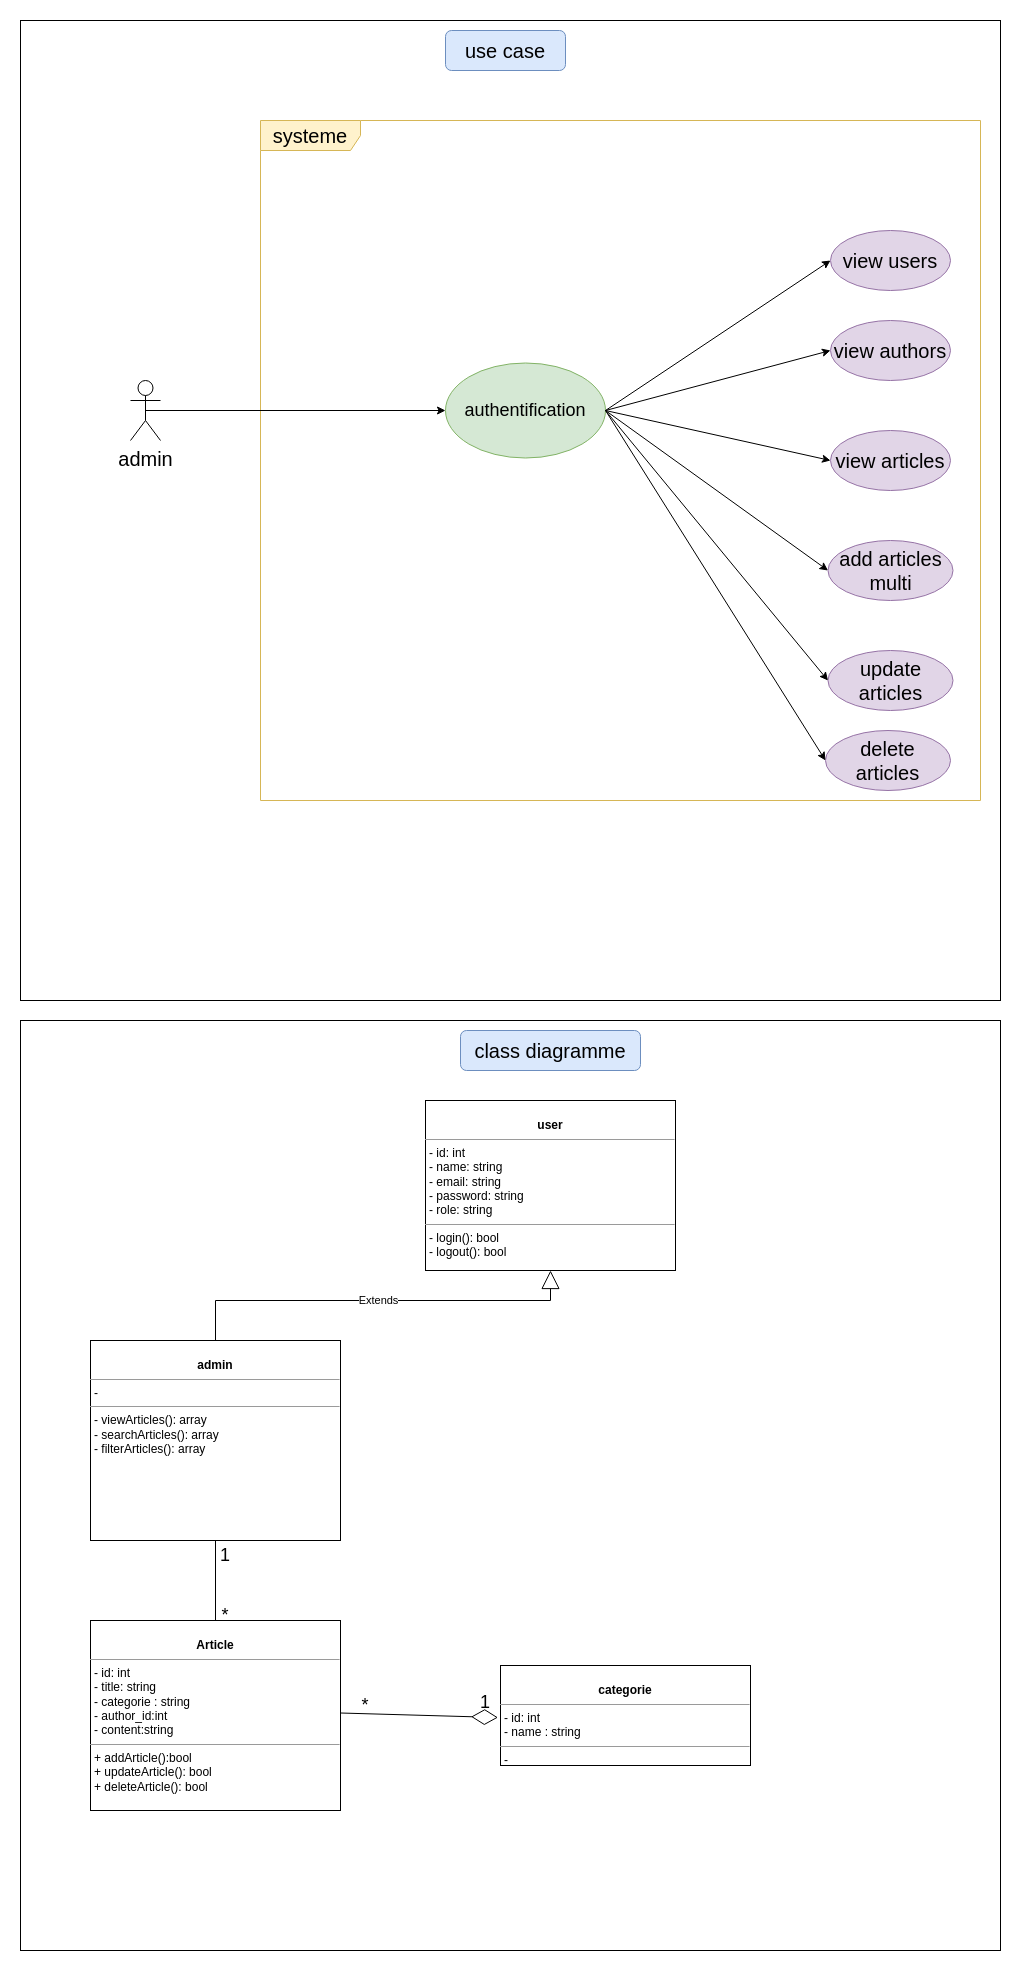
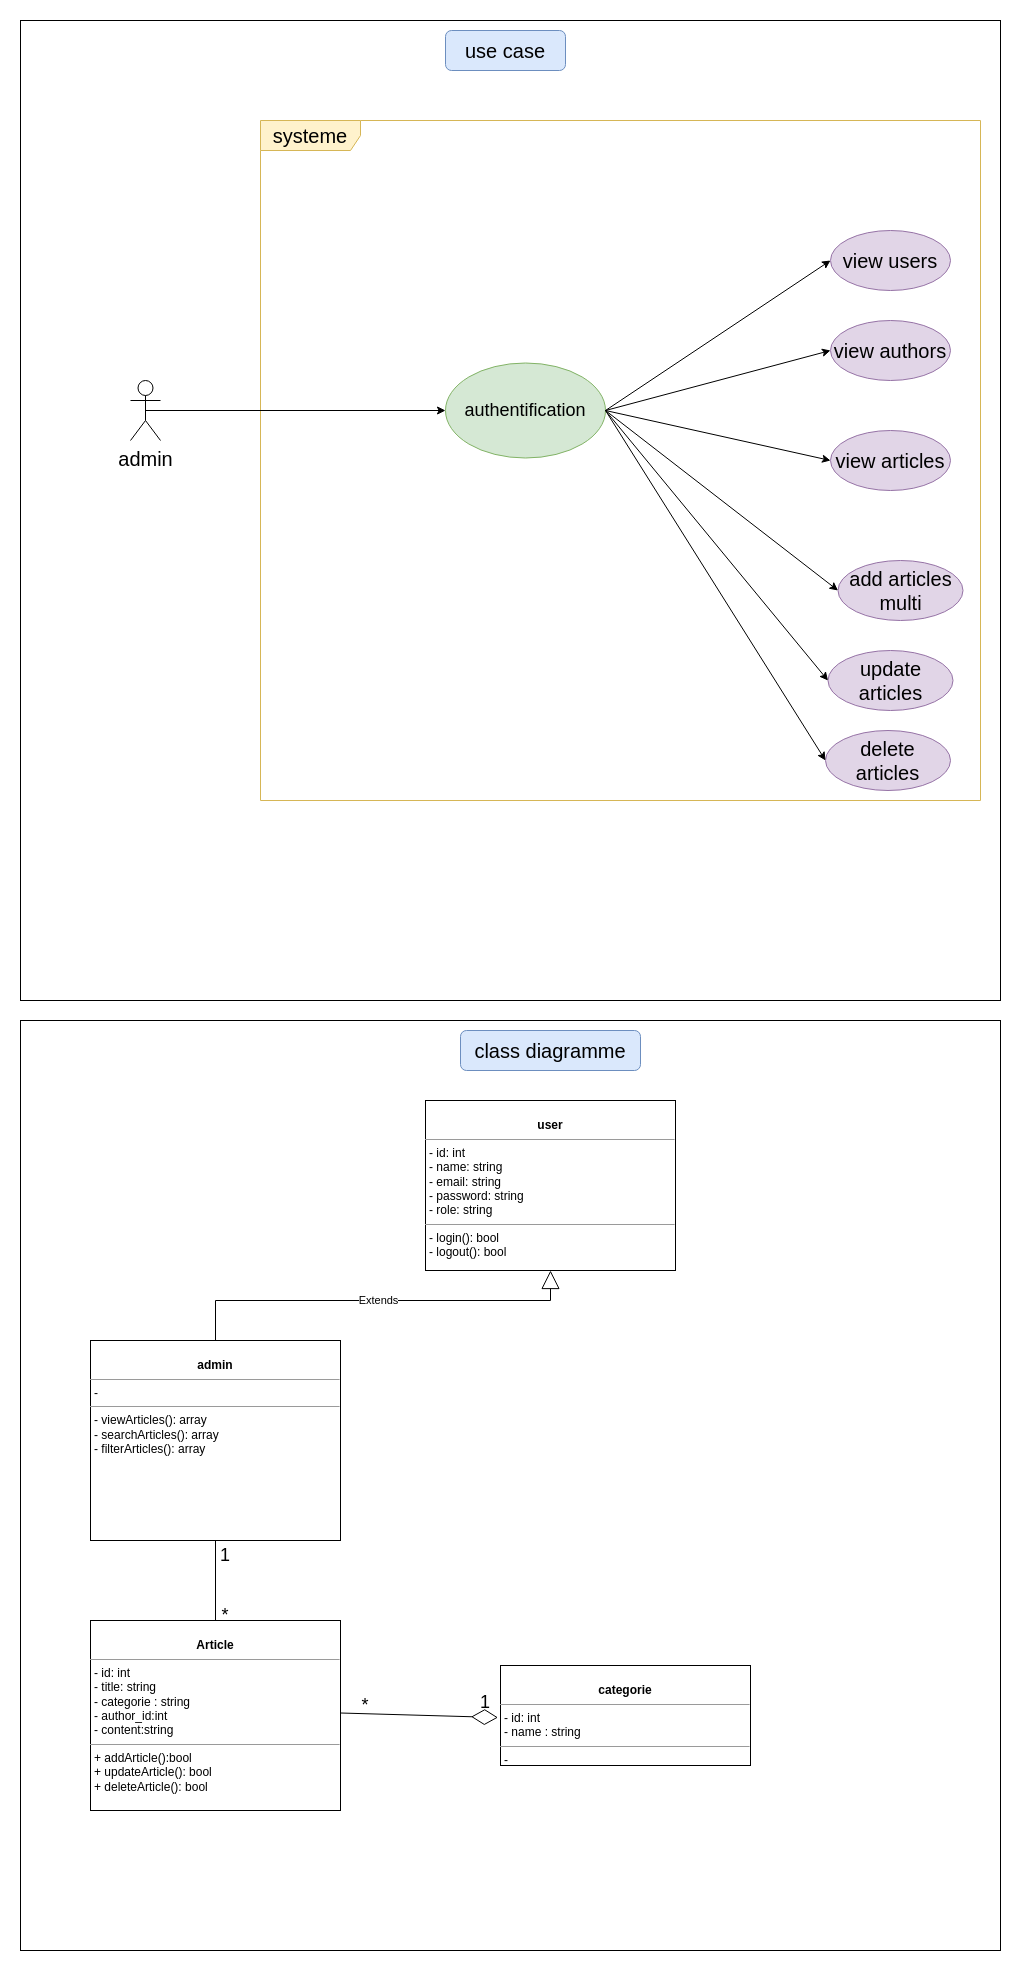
(891, 571) -> (901, 591)
